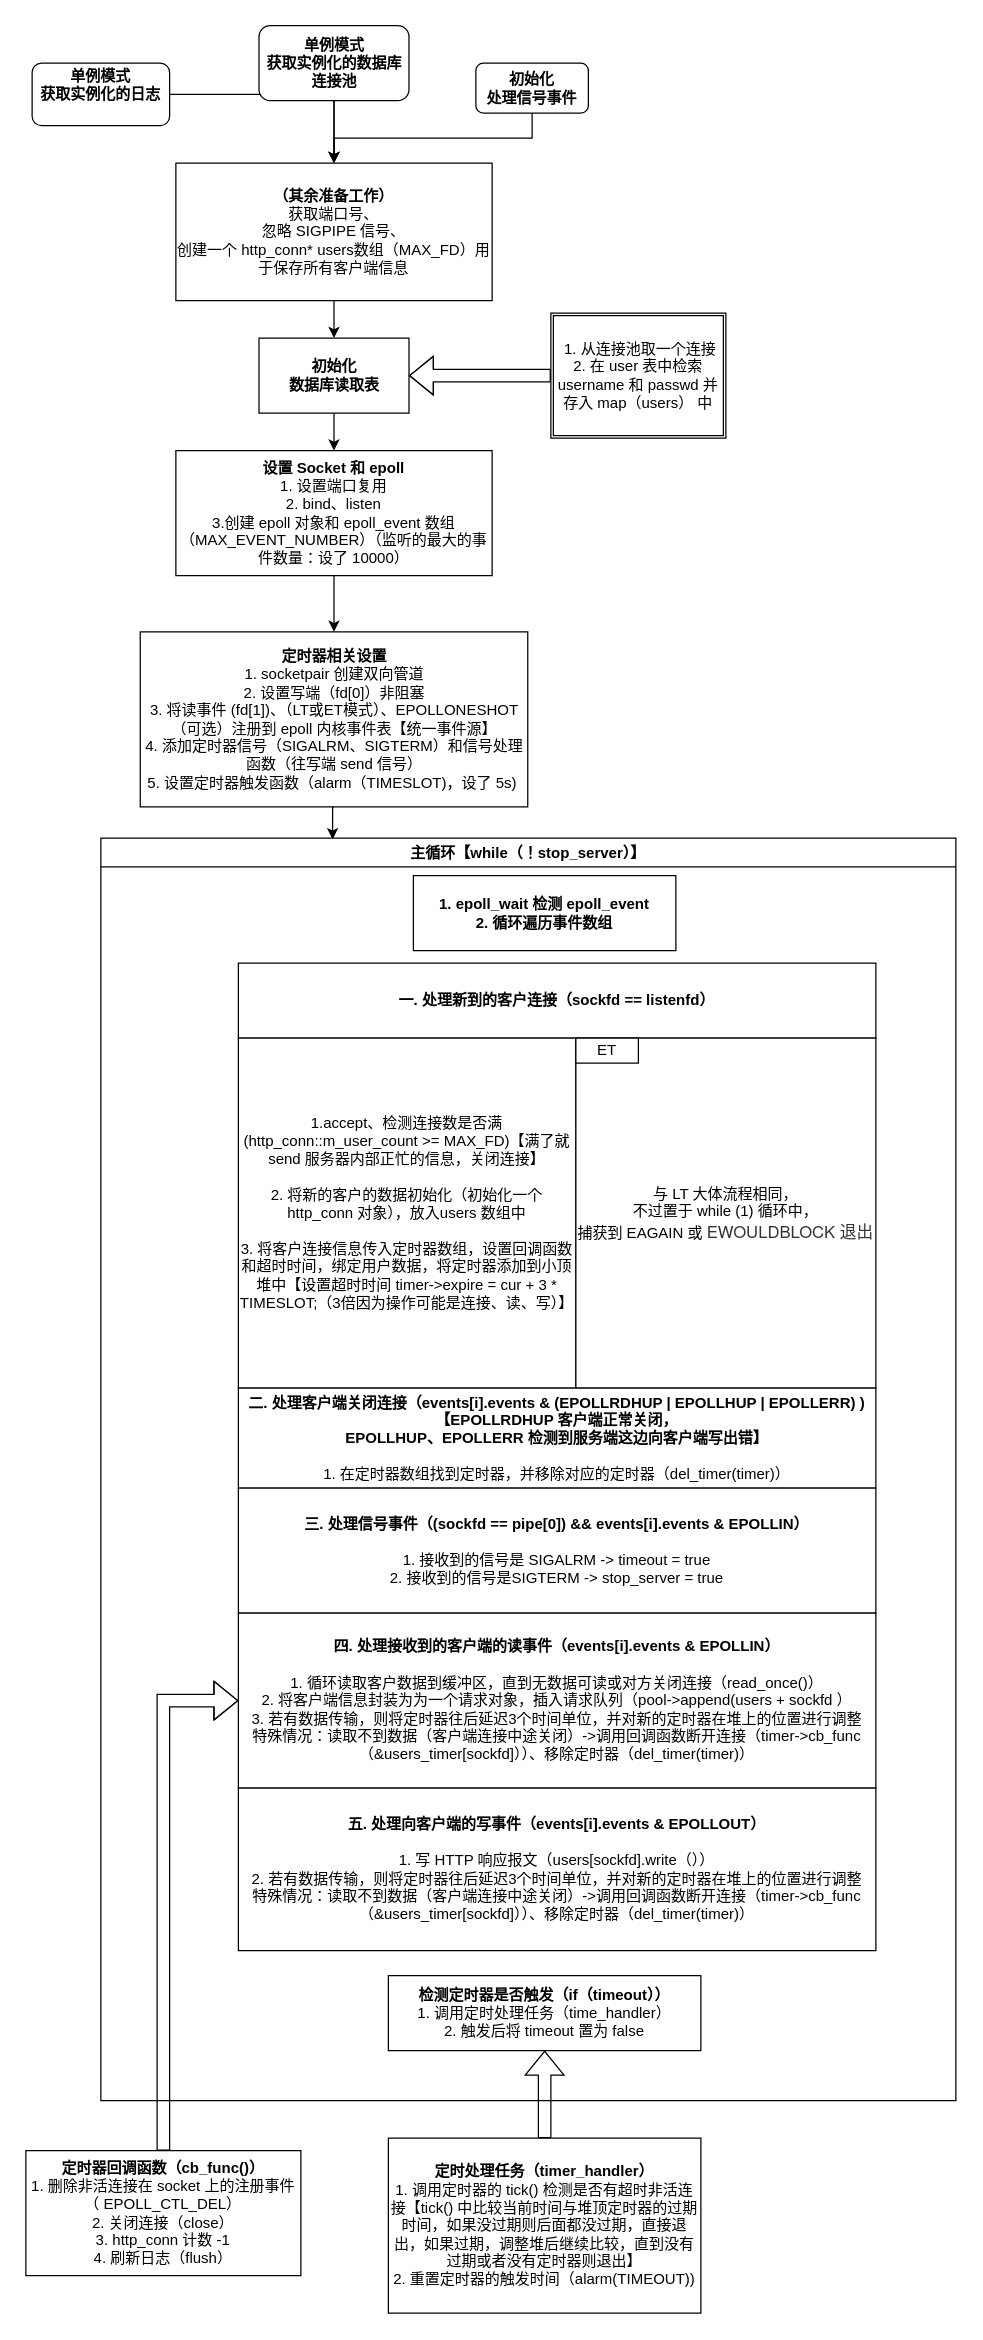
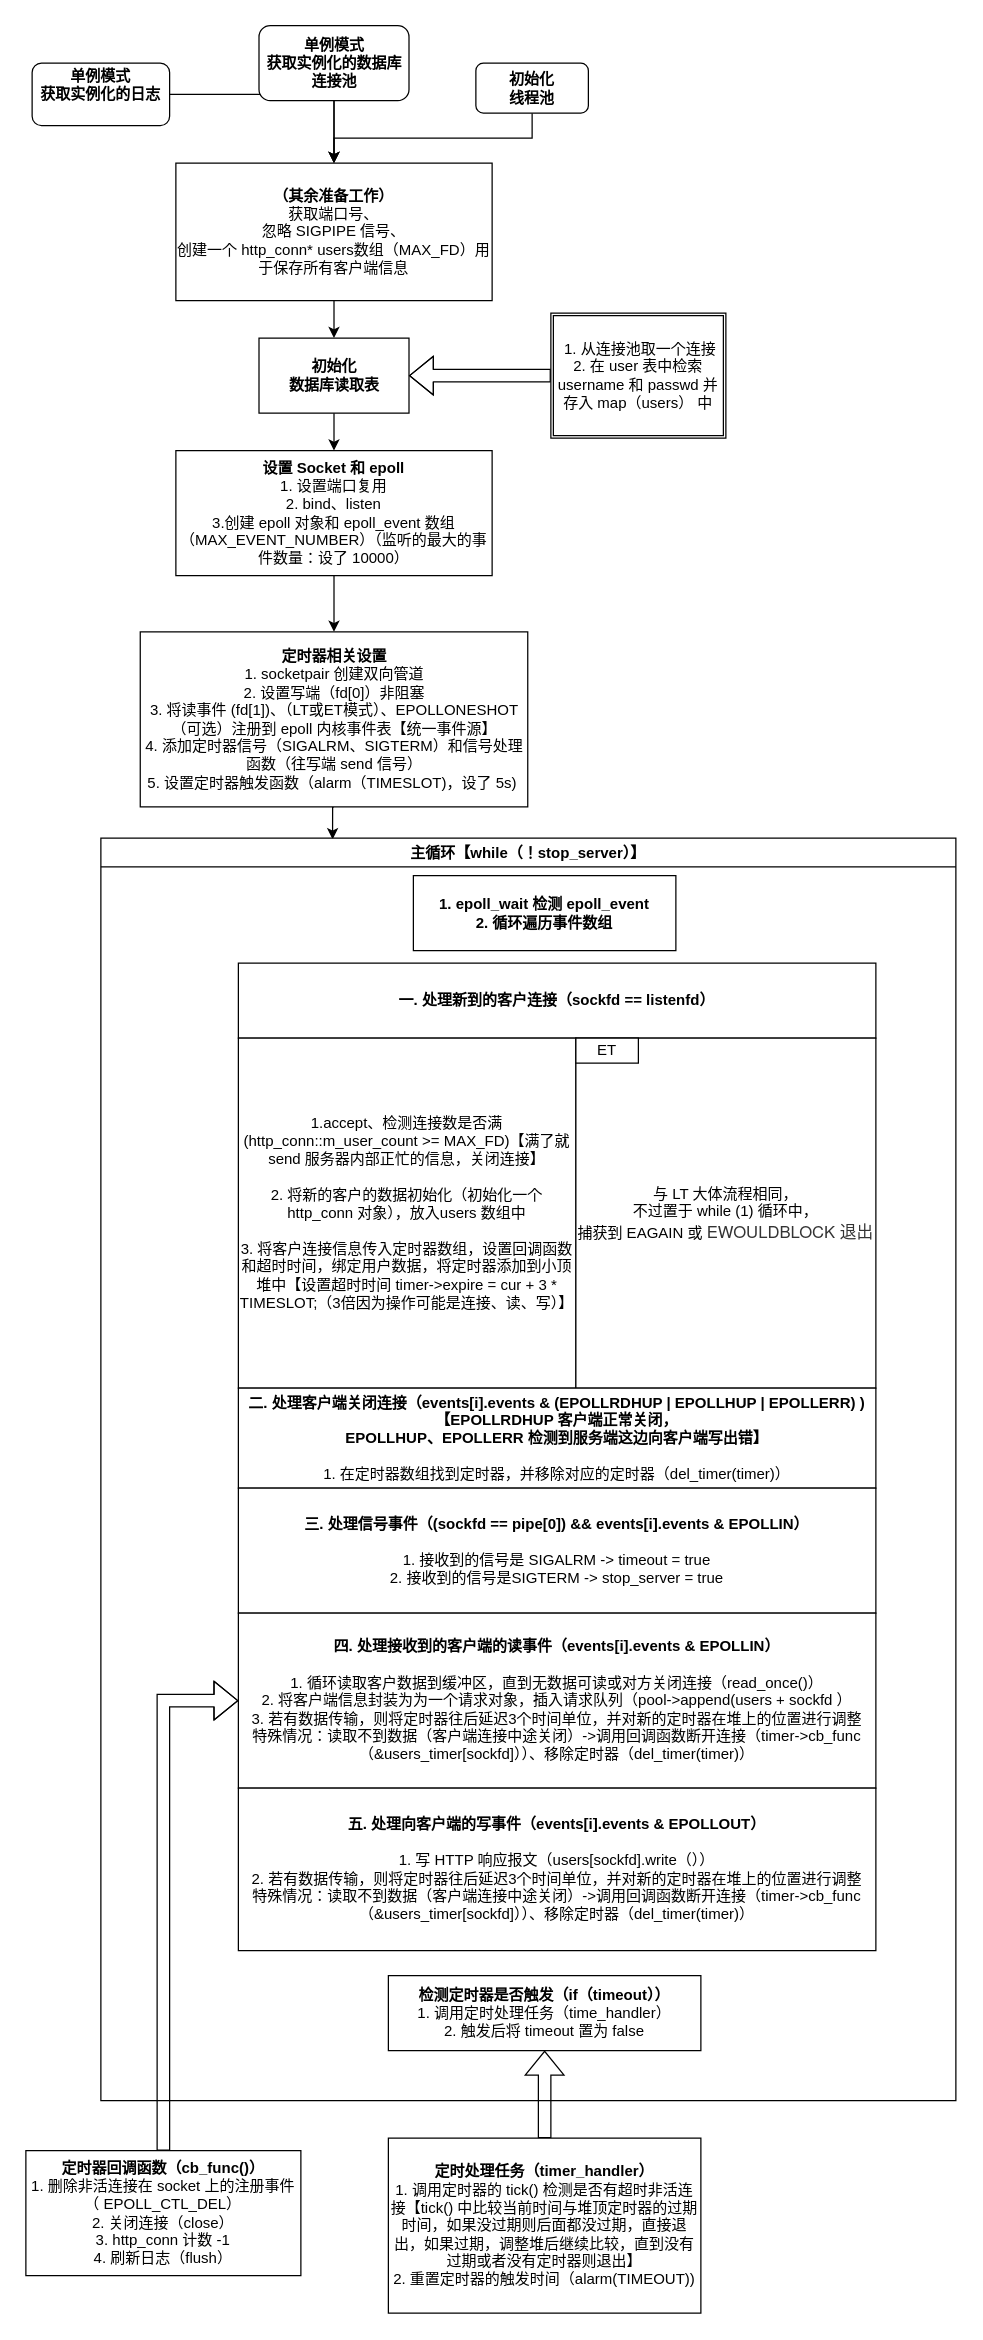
(532, 88) -> (532, 88)
